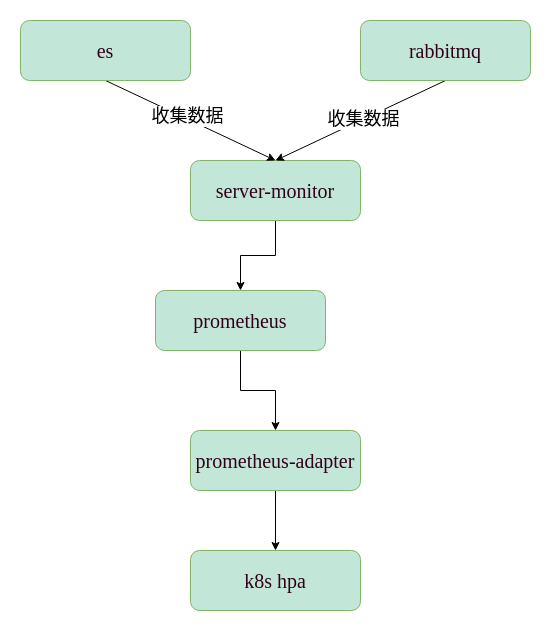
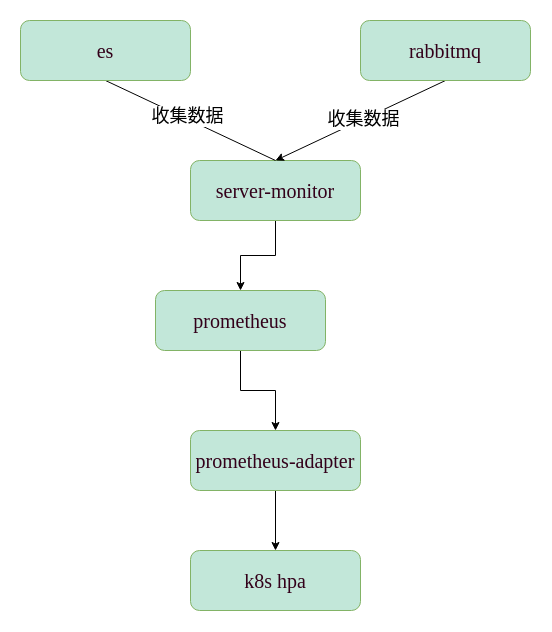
(268, 157) -> (270, 158)
